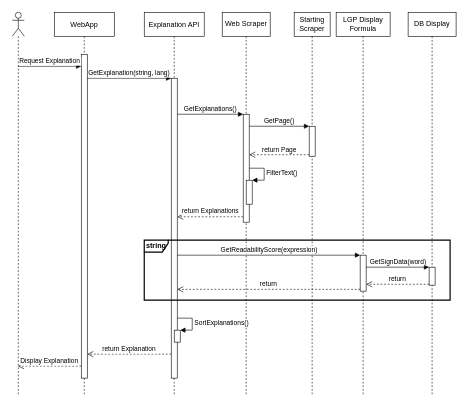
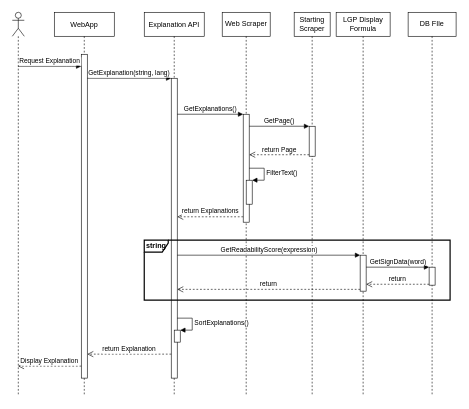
(432, 24) -> (432, 24)
